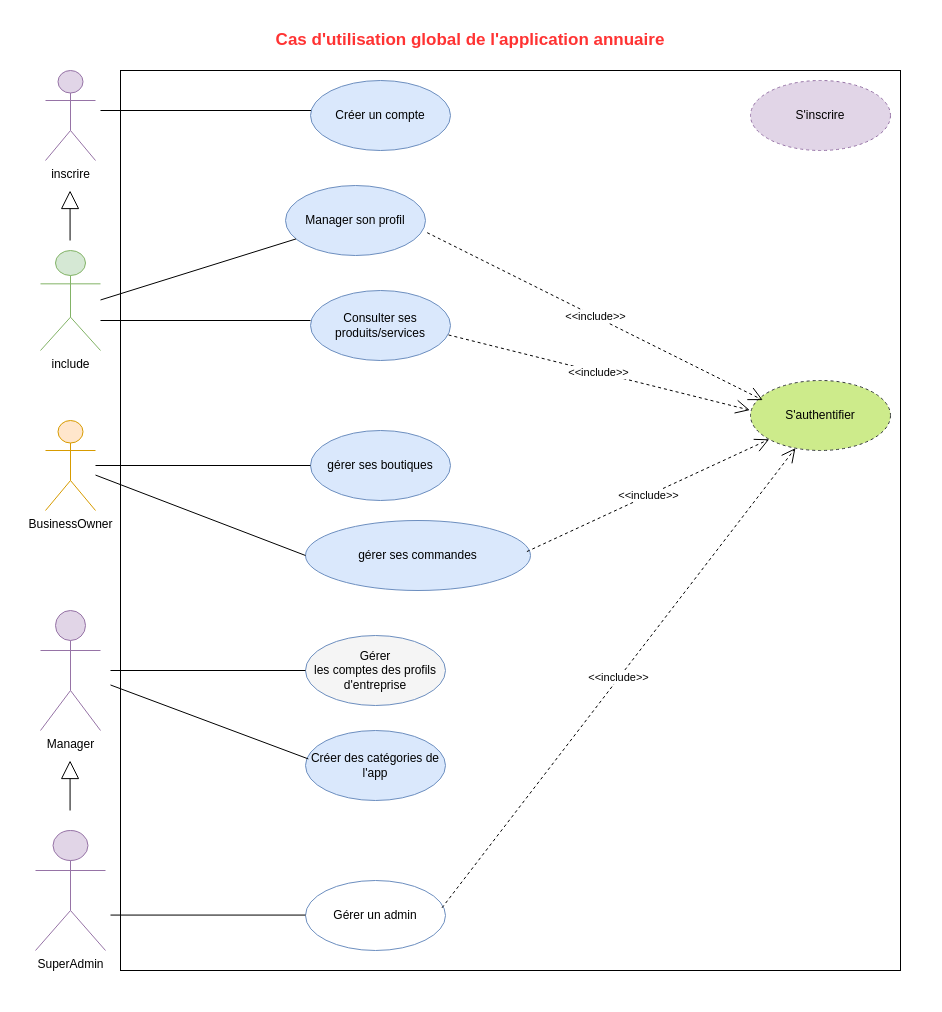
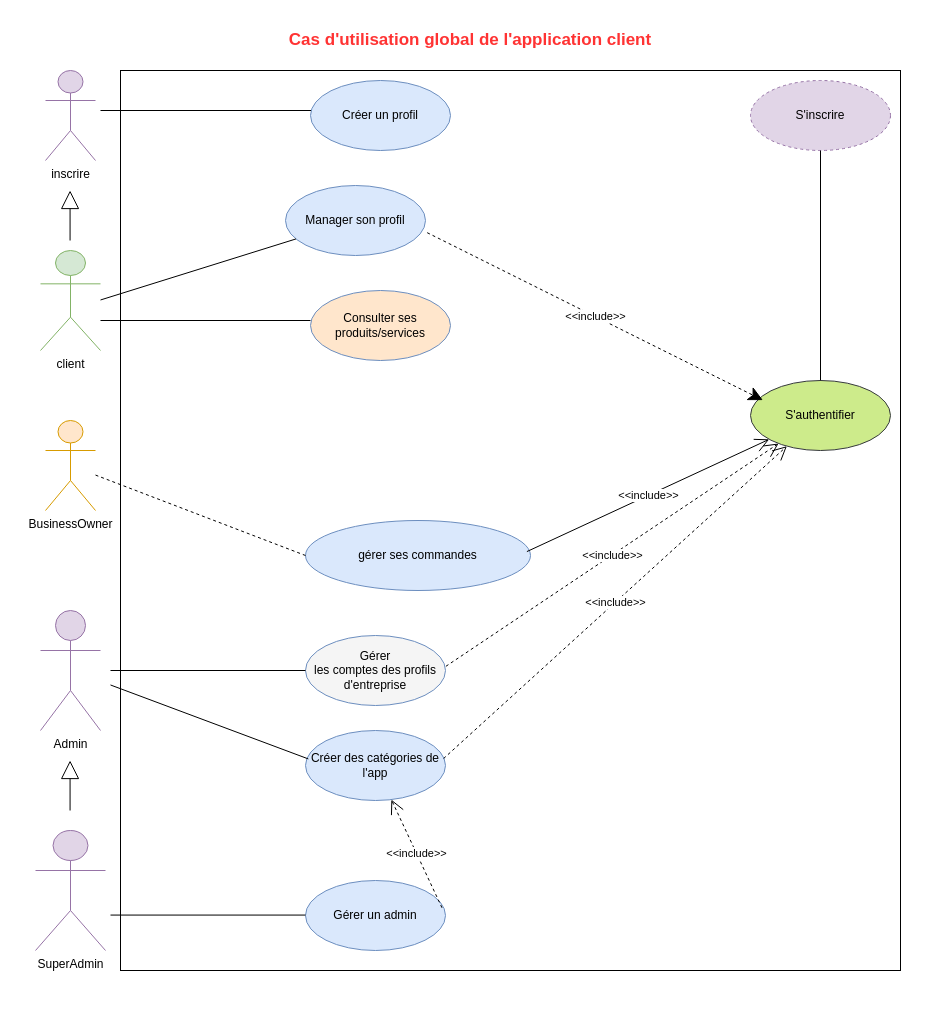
(471, 41) -> (471, 41)
(381, 116) -> (381, 116)
none -> (821, 266)
(381, 326) -> (381, 326)
(531, 356) -> none
(71, 365) -> (71, 365)
(755, 396) -> (751, 394)
(821, 416) -> (821, 416)
(203, 466) -> none
(381, 466) -> none
(200, 515) -> (200, 515)
(582, 526) -> (582, 526)
none -> (611, 556)
none -> (614, 603)
(618, 679) -> (417, 855)
(71, 745) -> (71, 745)
(376, 916) -> (376, 916)
